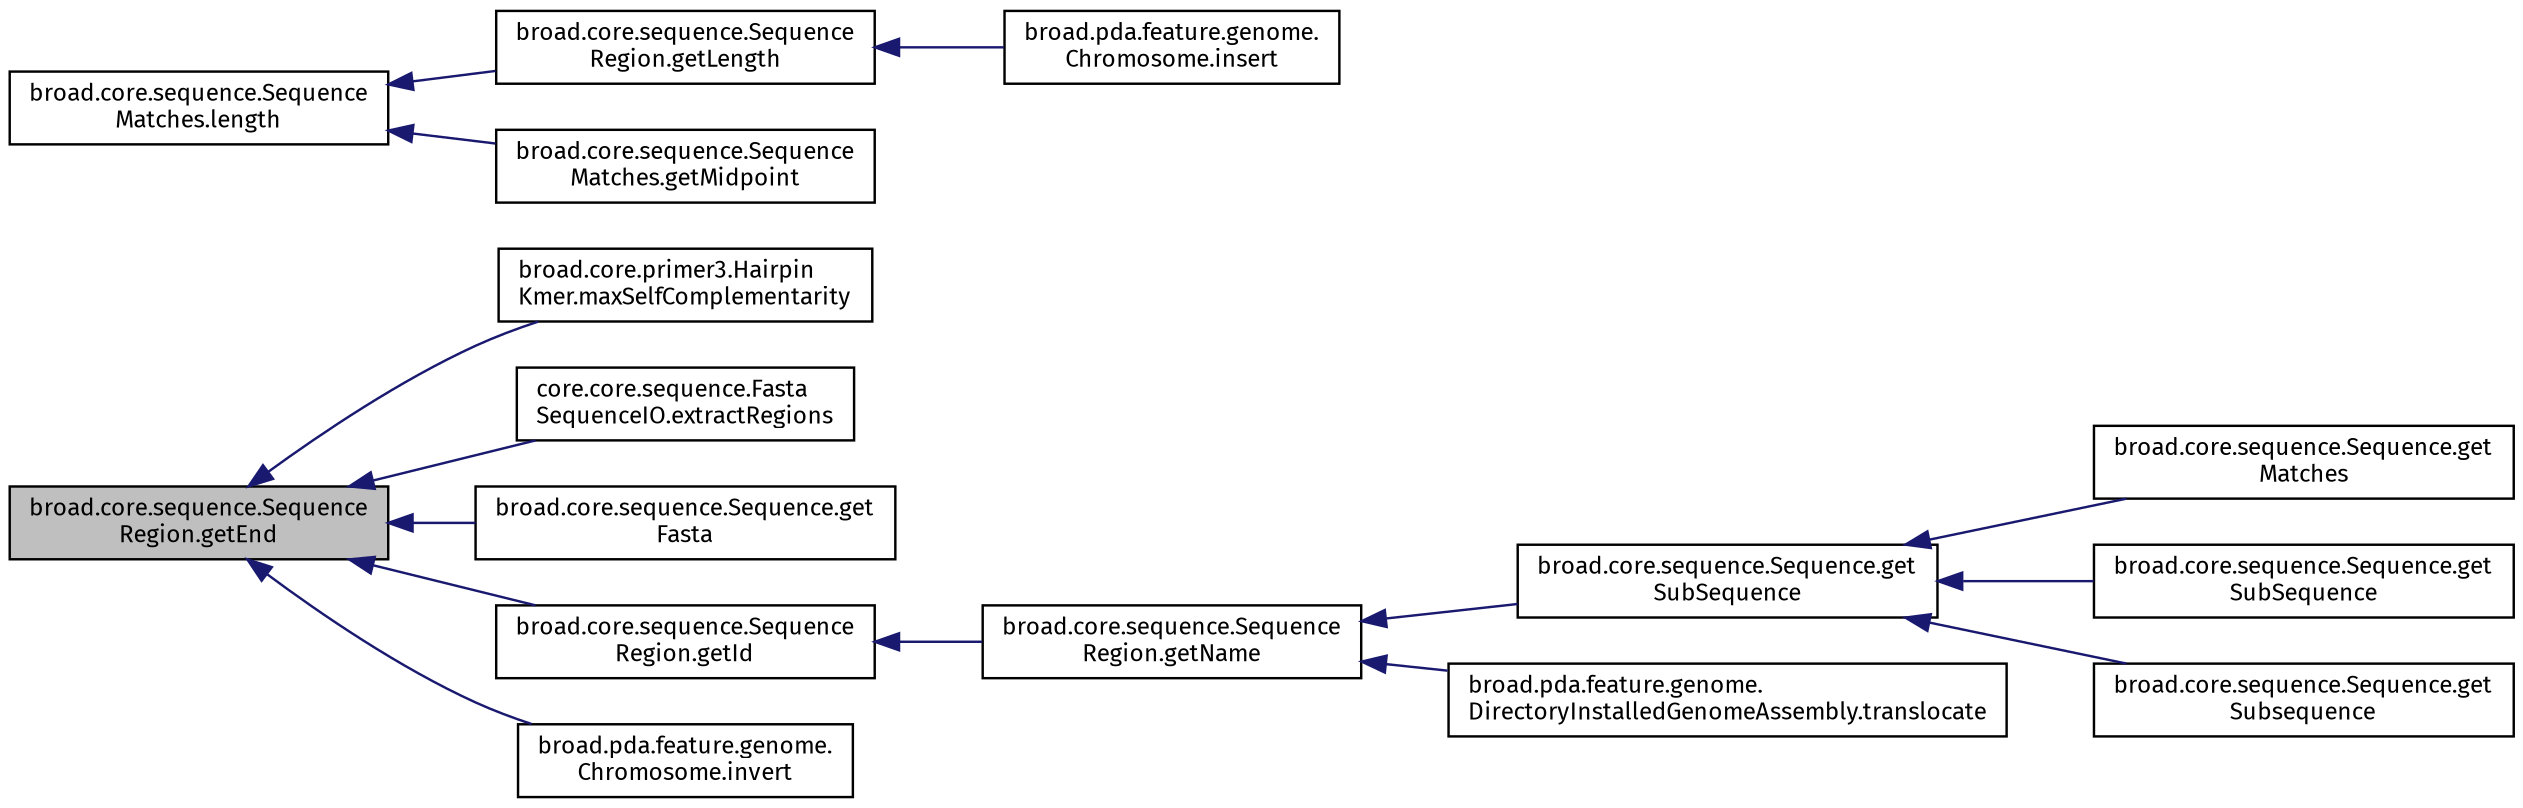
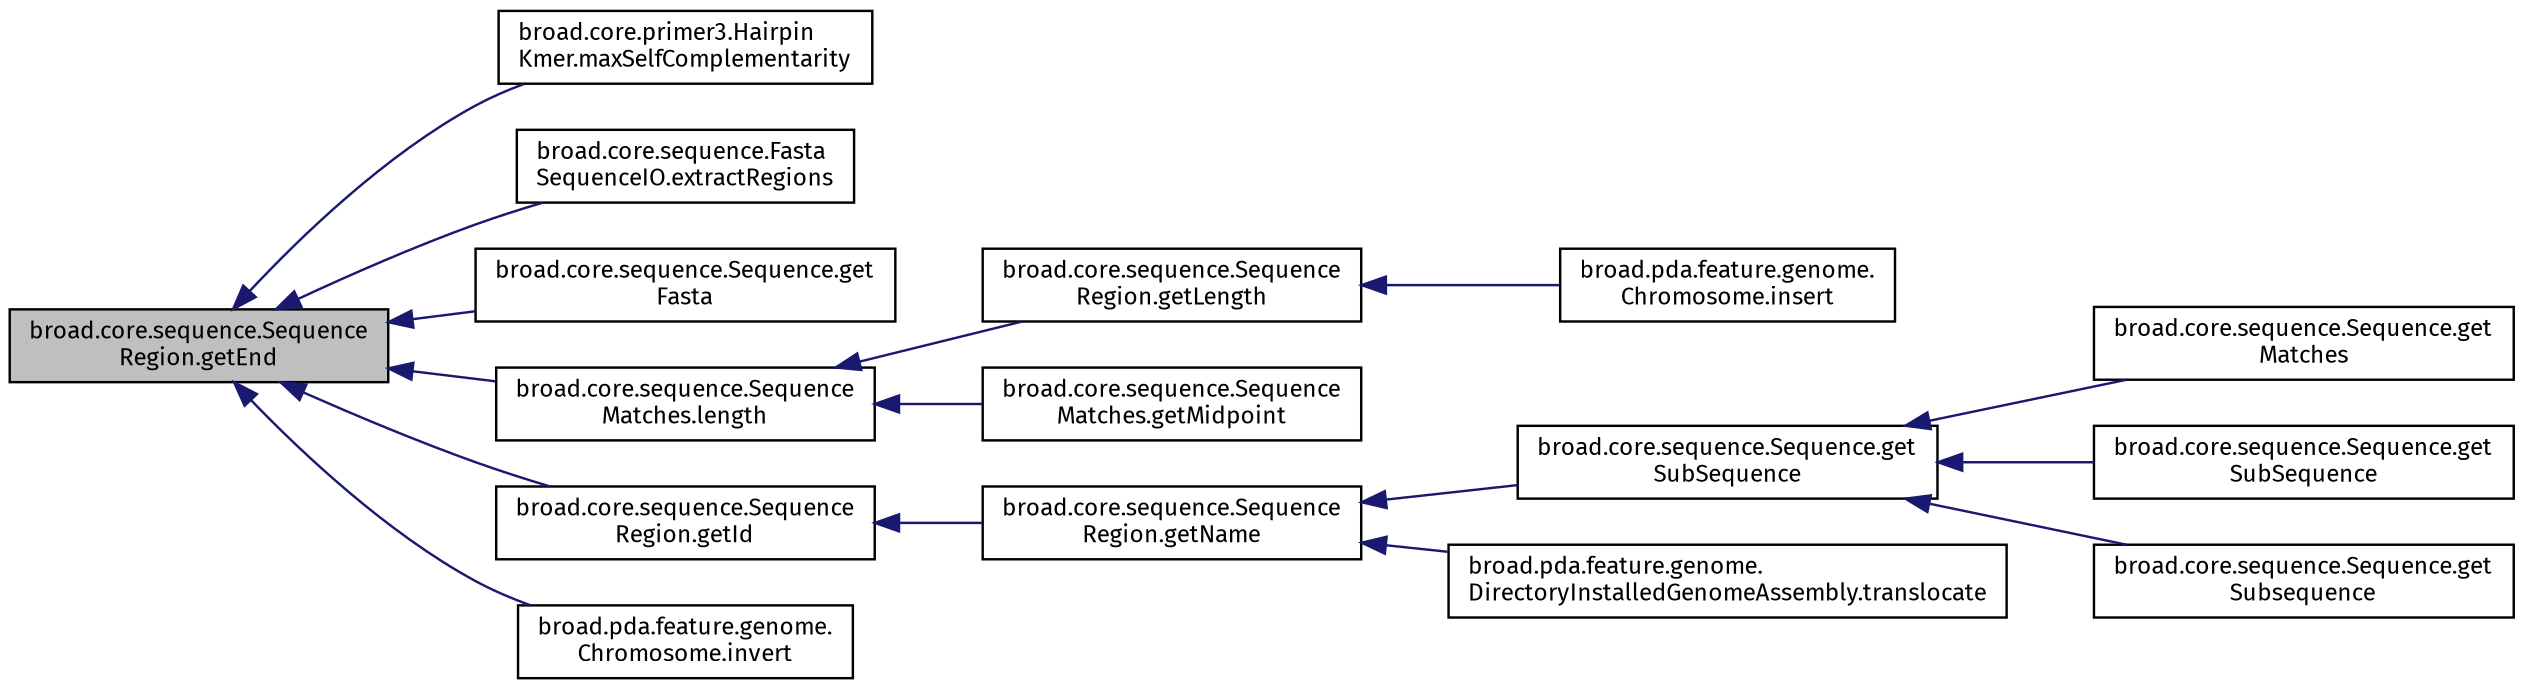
none -> (454, 376)
(685, 404) -> (685, 166)
